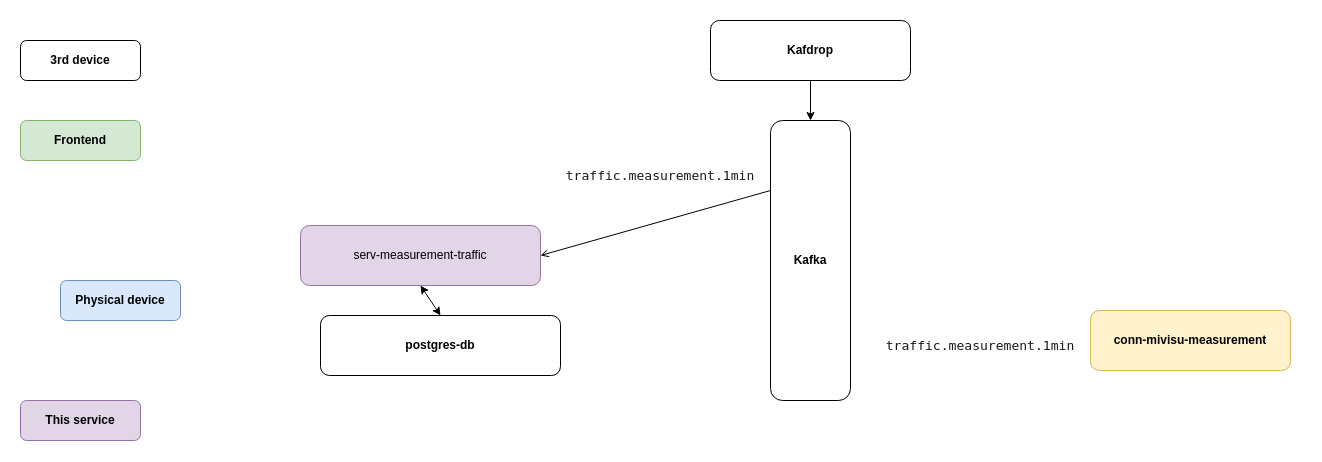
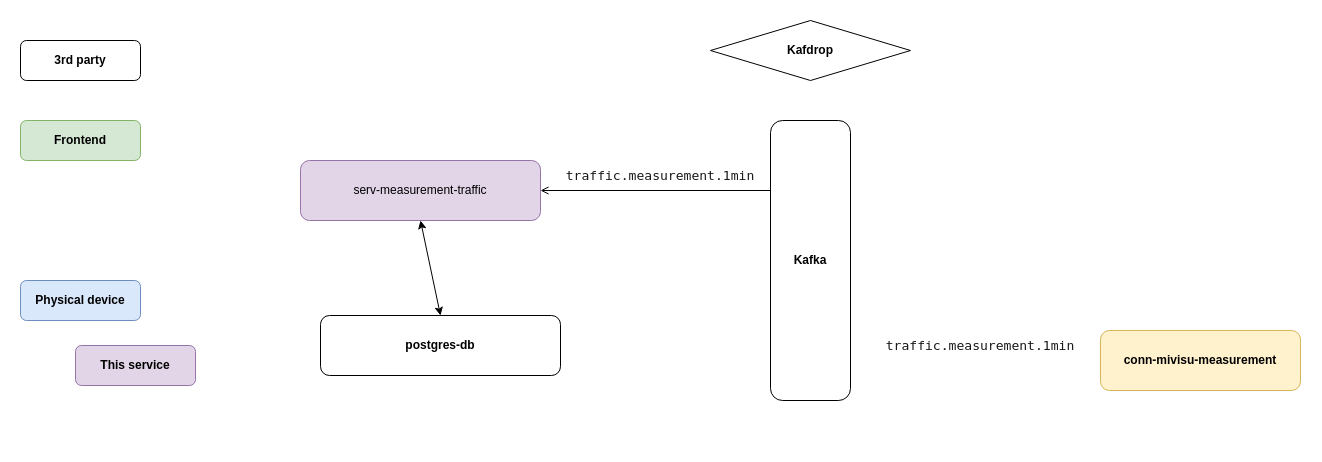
(811, 51) -> (811, 51)
(81, 61) -> (81, 61)
(811, 97) -> none
(421, 256) -> (421, 191)
(121, 301) -> (81, 301)
(1191, 341) -> (1201, 361)
(81, 421) -> (136, 366)
